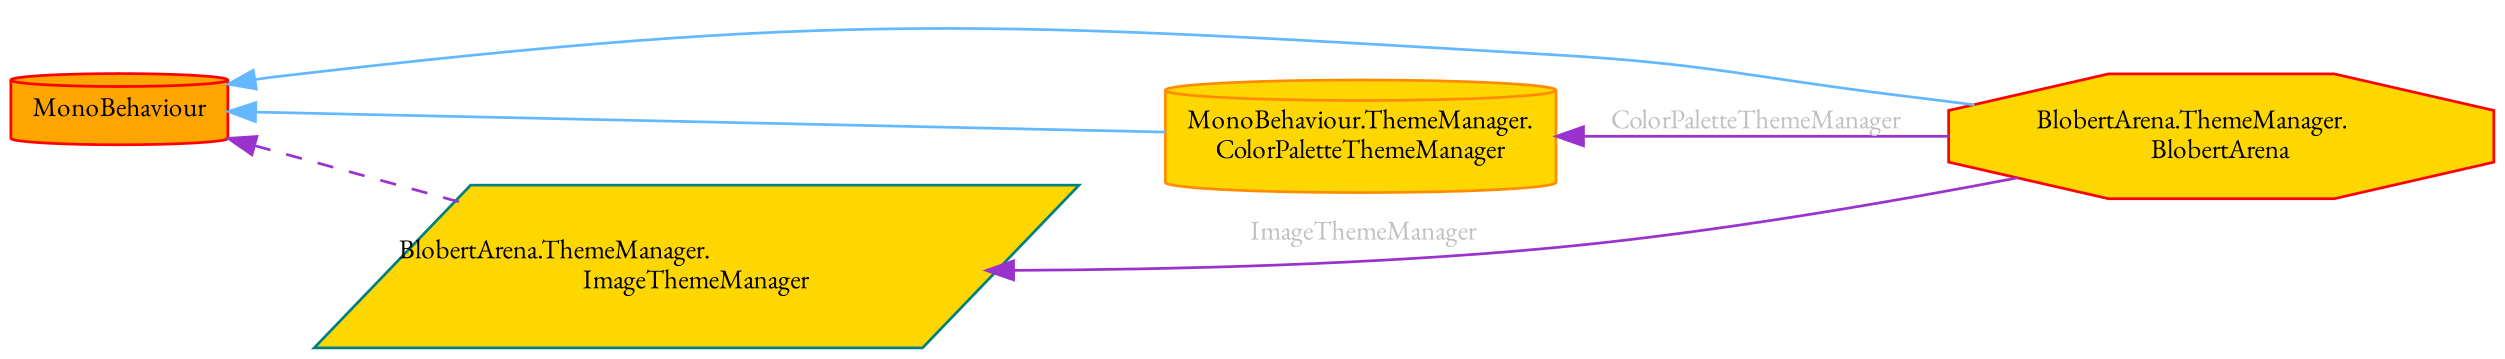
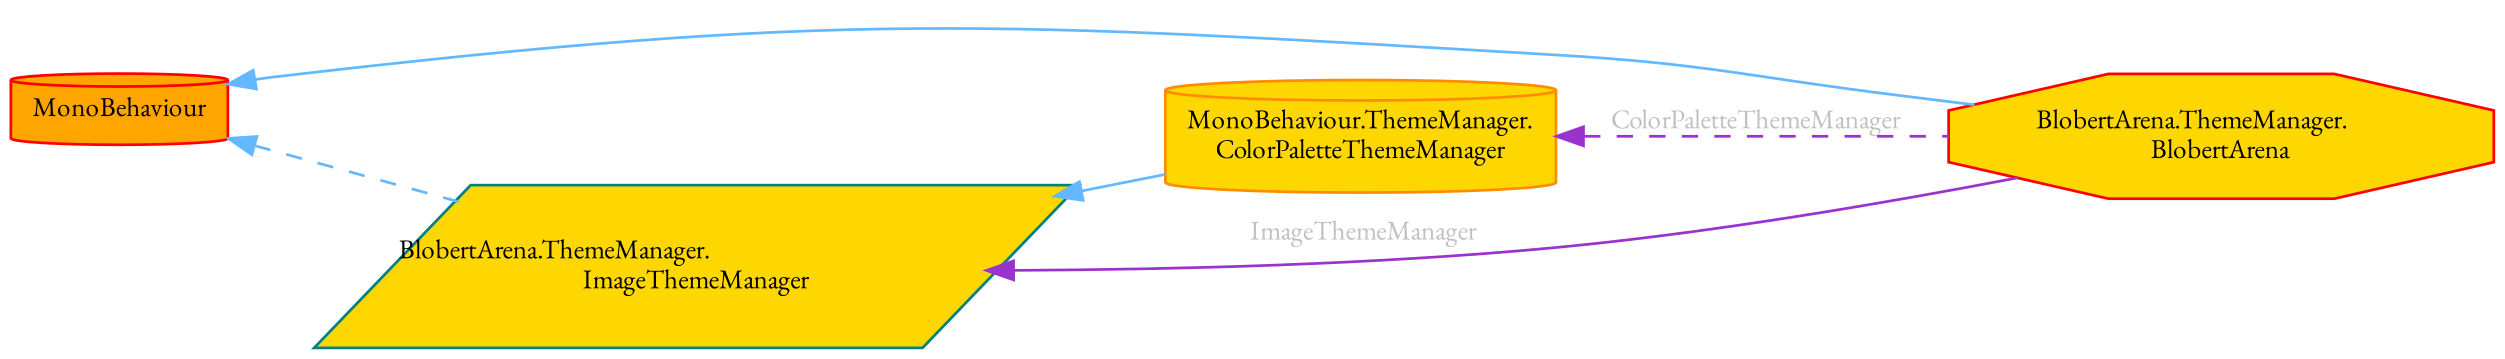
(711, 122) -> (1124, 183)
(1767, 136) -> (1767, 136)
(359, 174) -> (359, 174)
